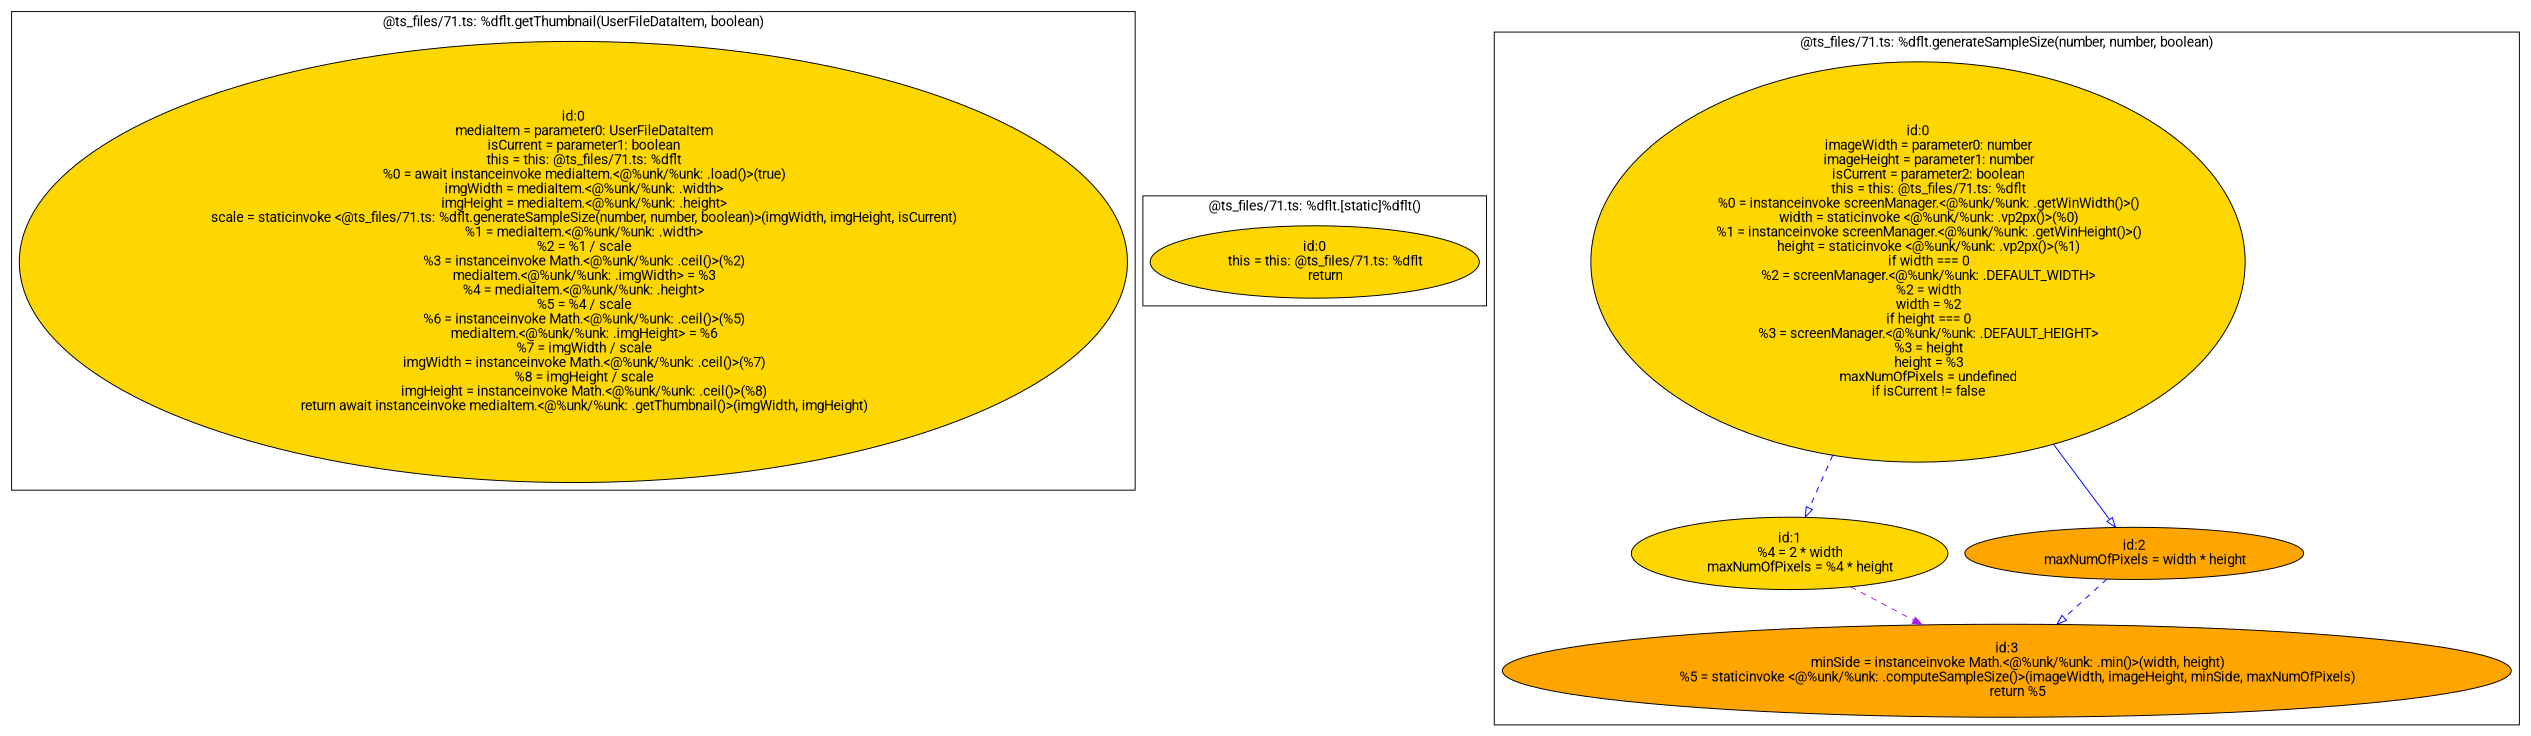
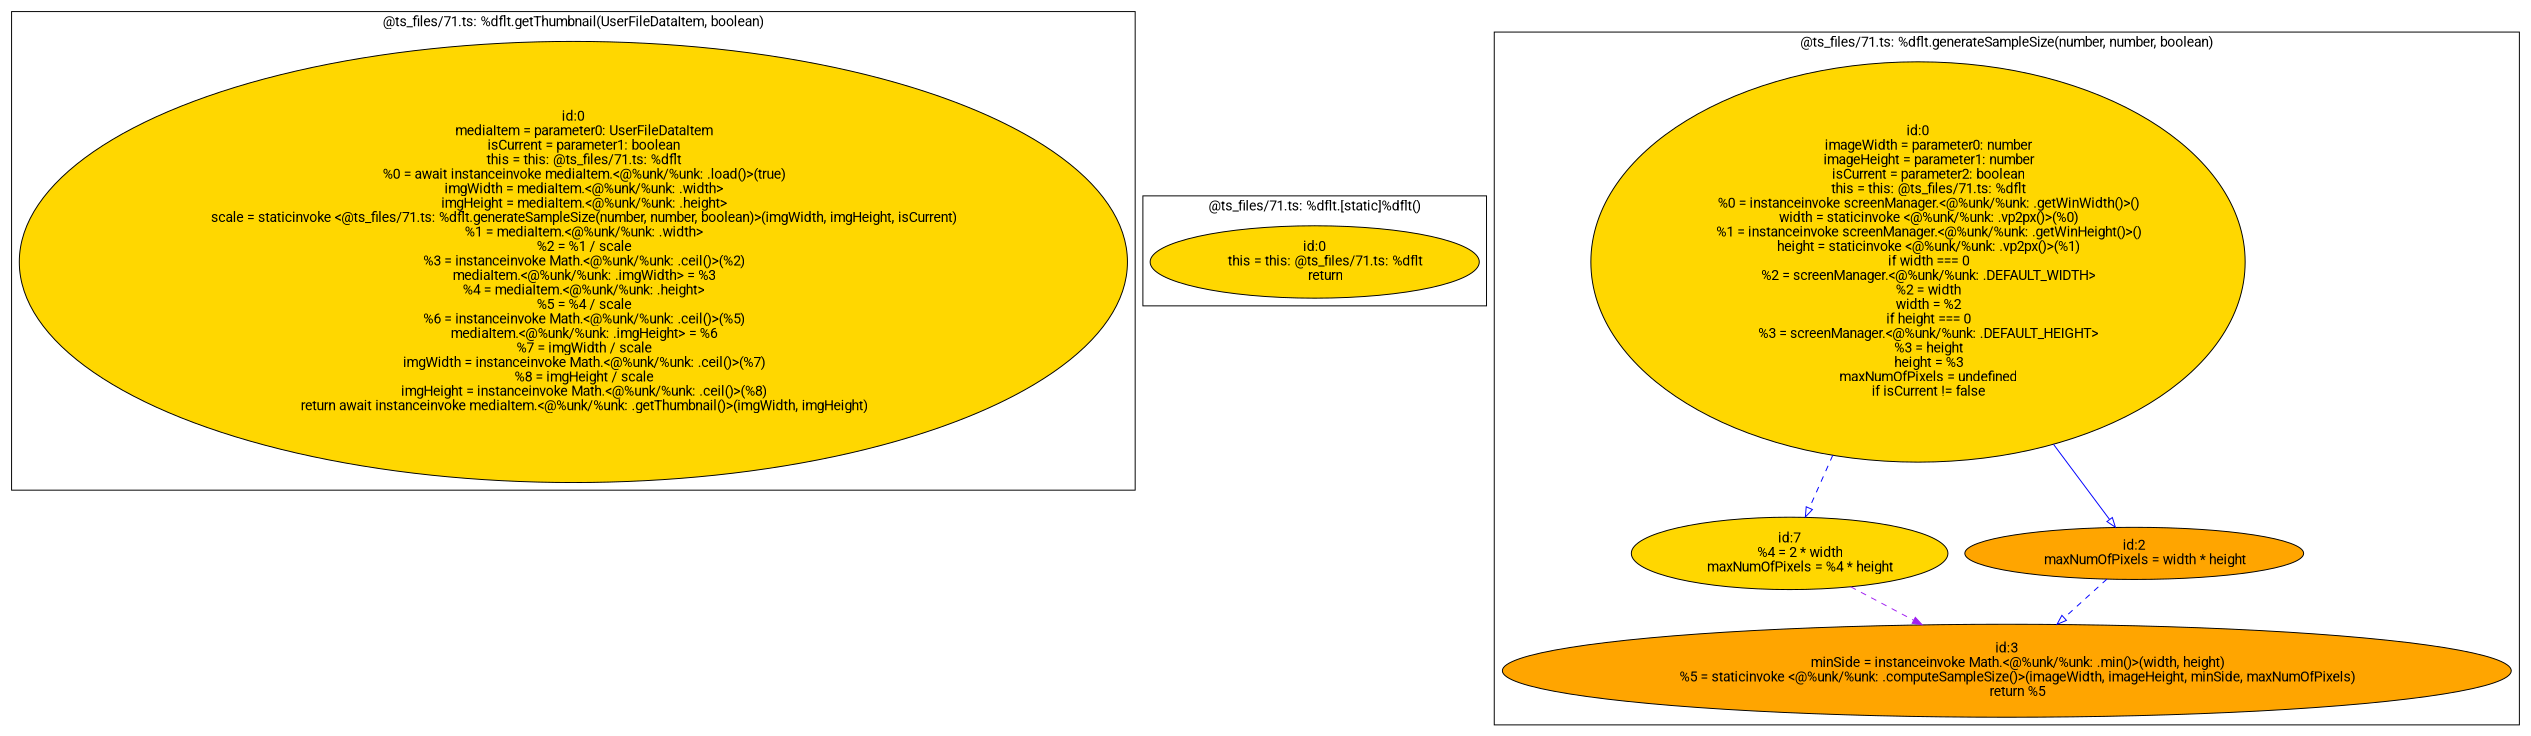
(1790, 553) -> (1790, 553)
